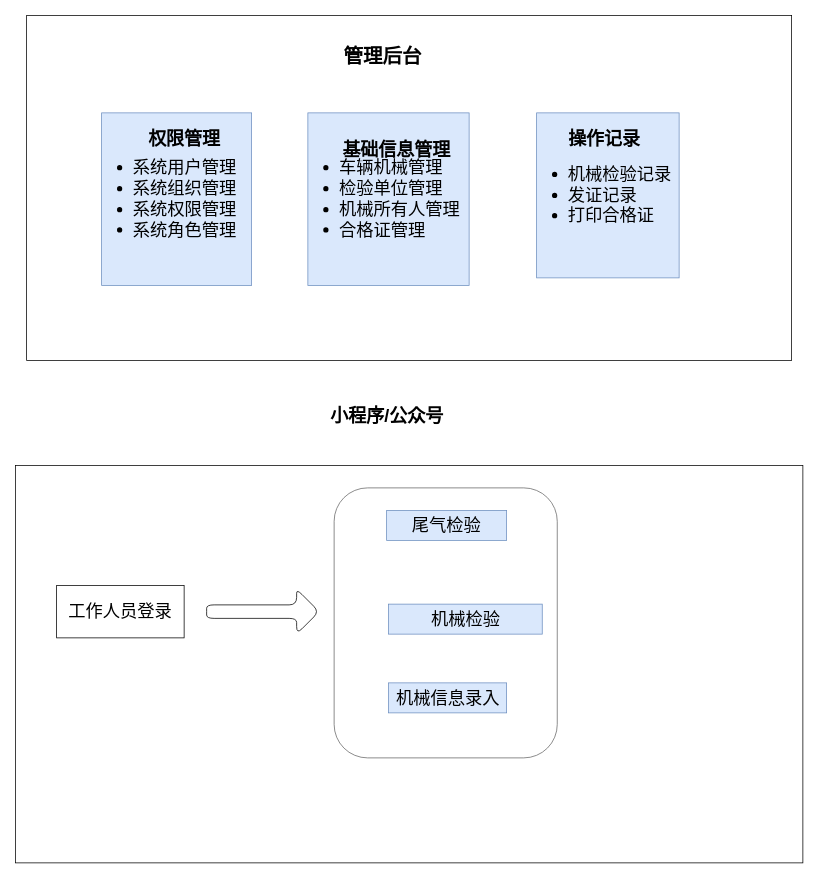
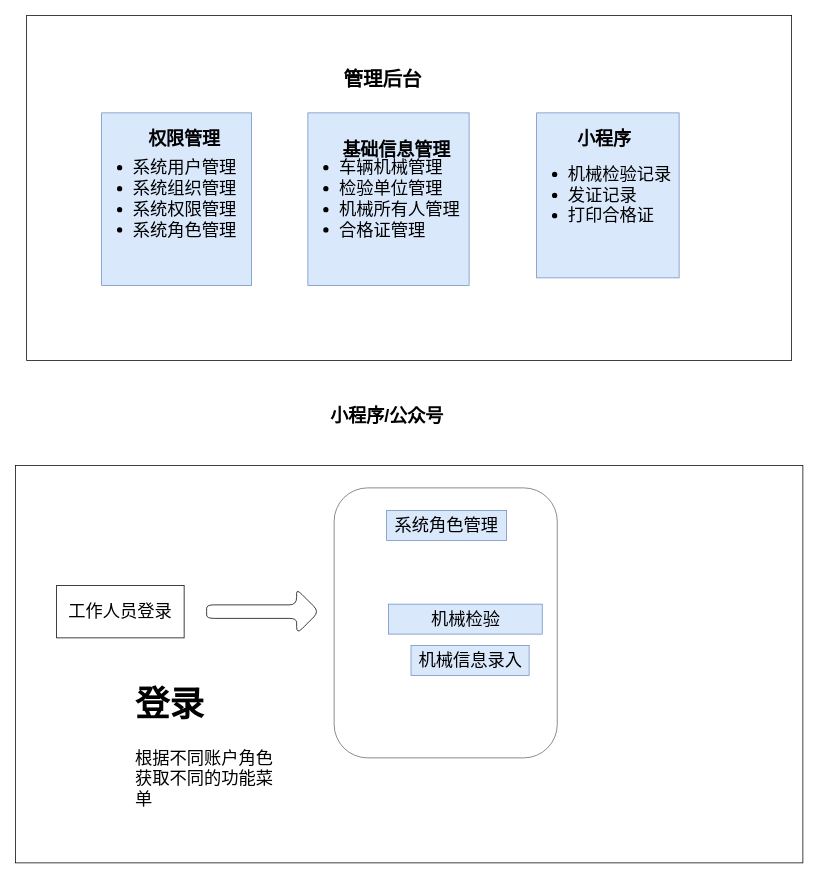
(383, 57) -> (383, 79)
(605, 139) -> (605, 139)
(447, 525) -> (447, 525)
(448, 698) -> (470, 660)
none -> (207, 743)
